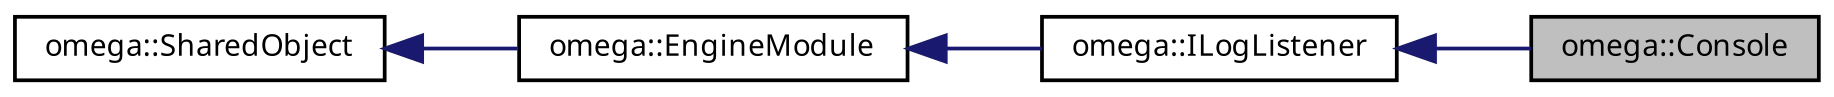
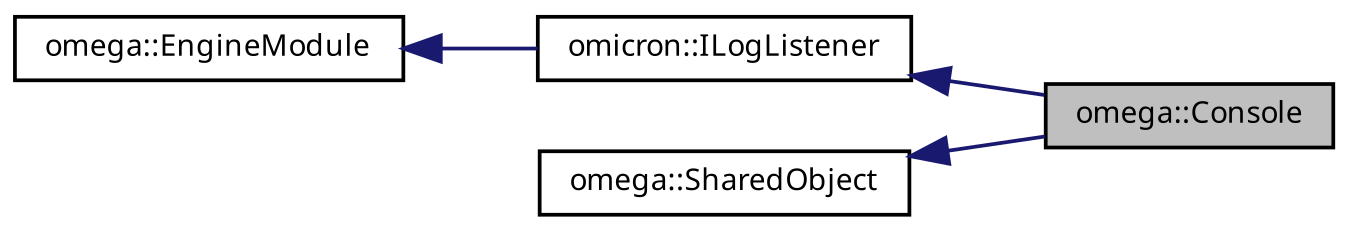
(470, 49) -> (996, 144)
(1219, 49) -> (725, 49)
